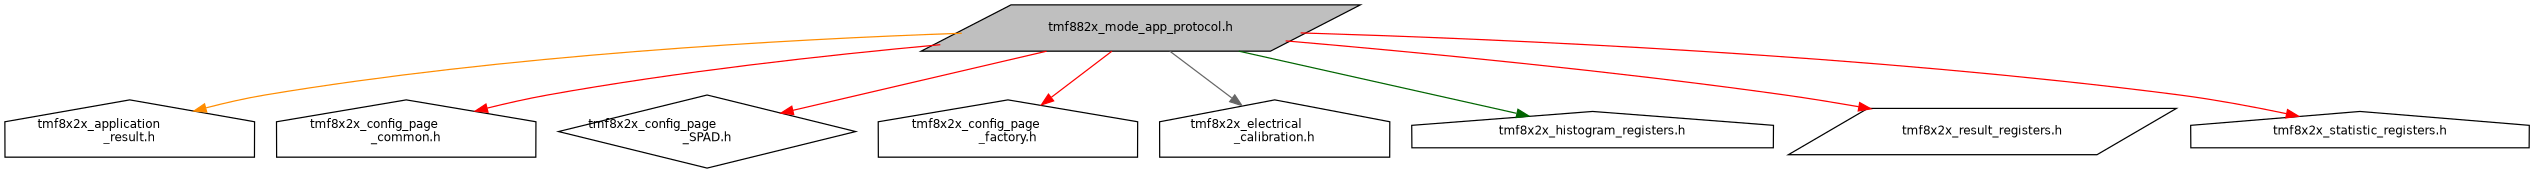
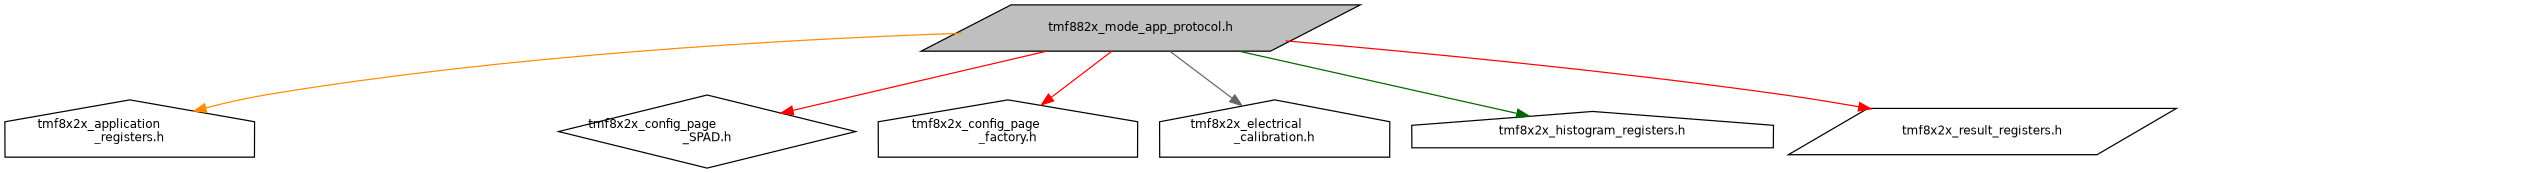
(130, 132) -> (130, 132)
(406, 132) -> none
(2360, 132) -> none
